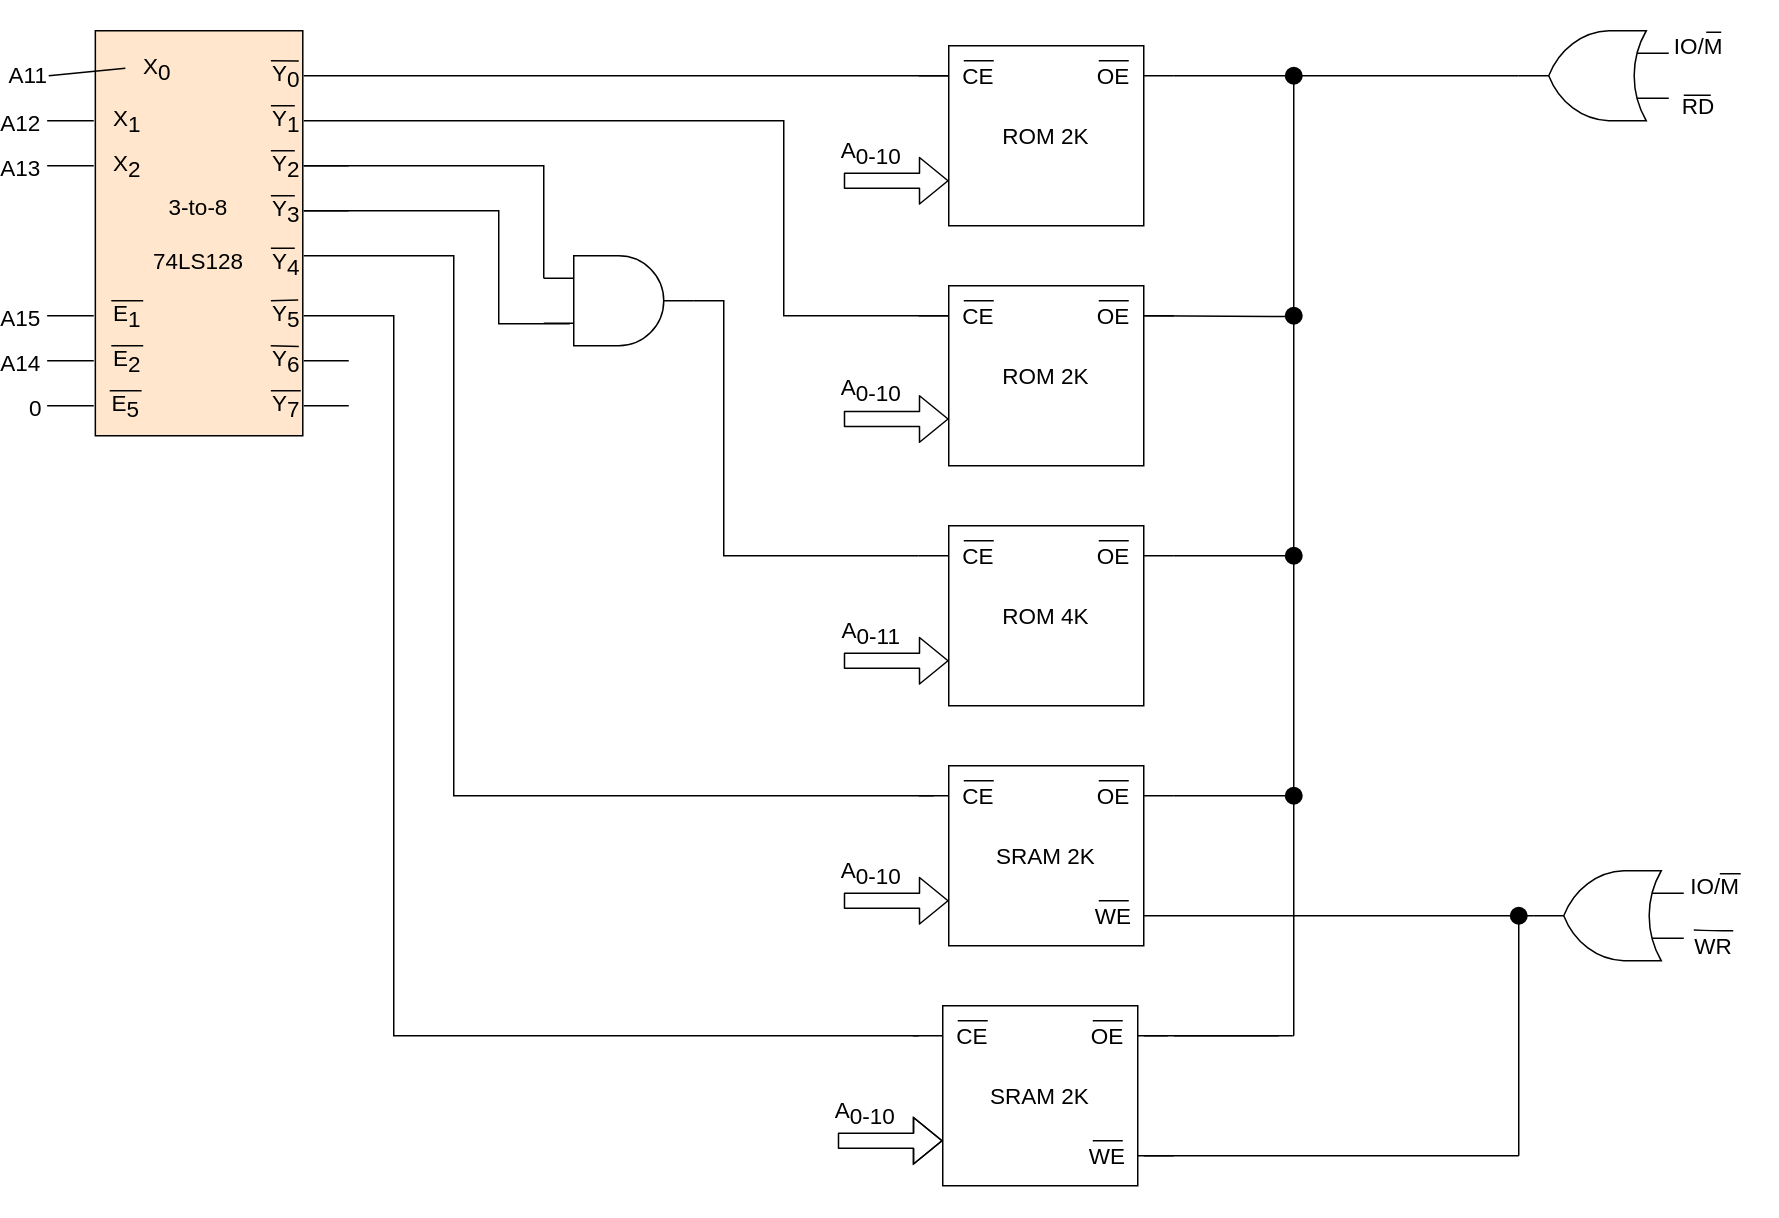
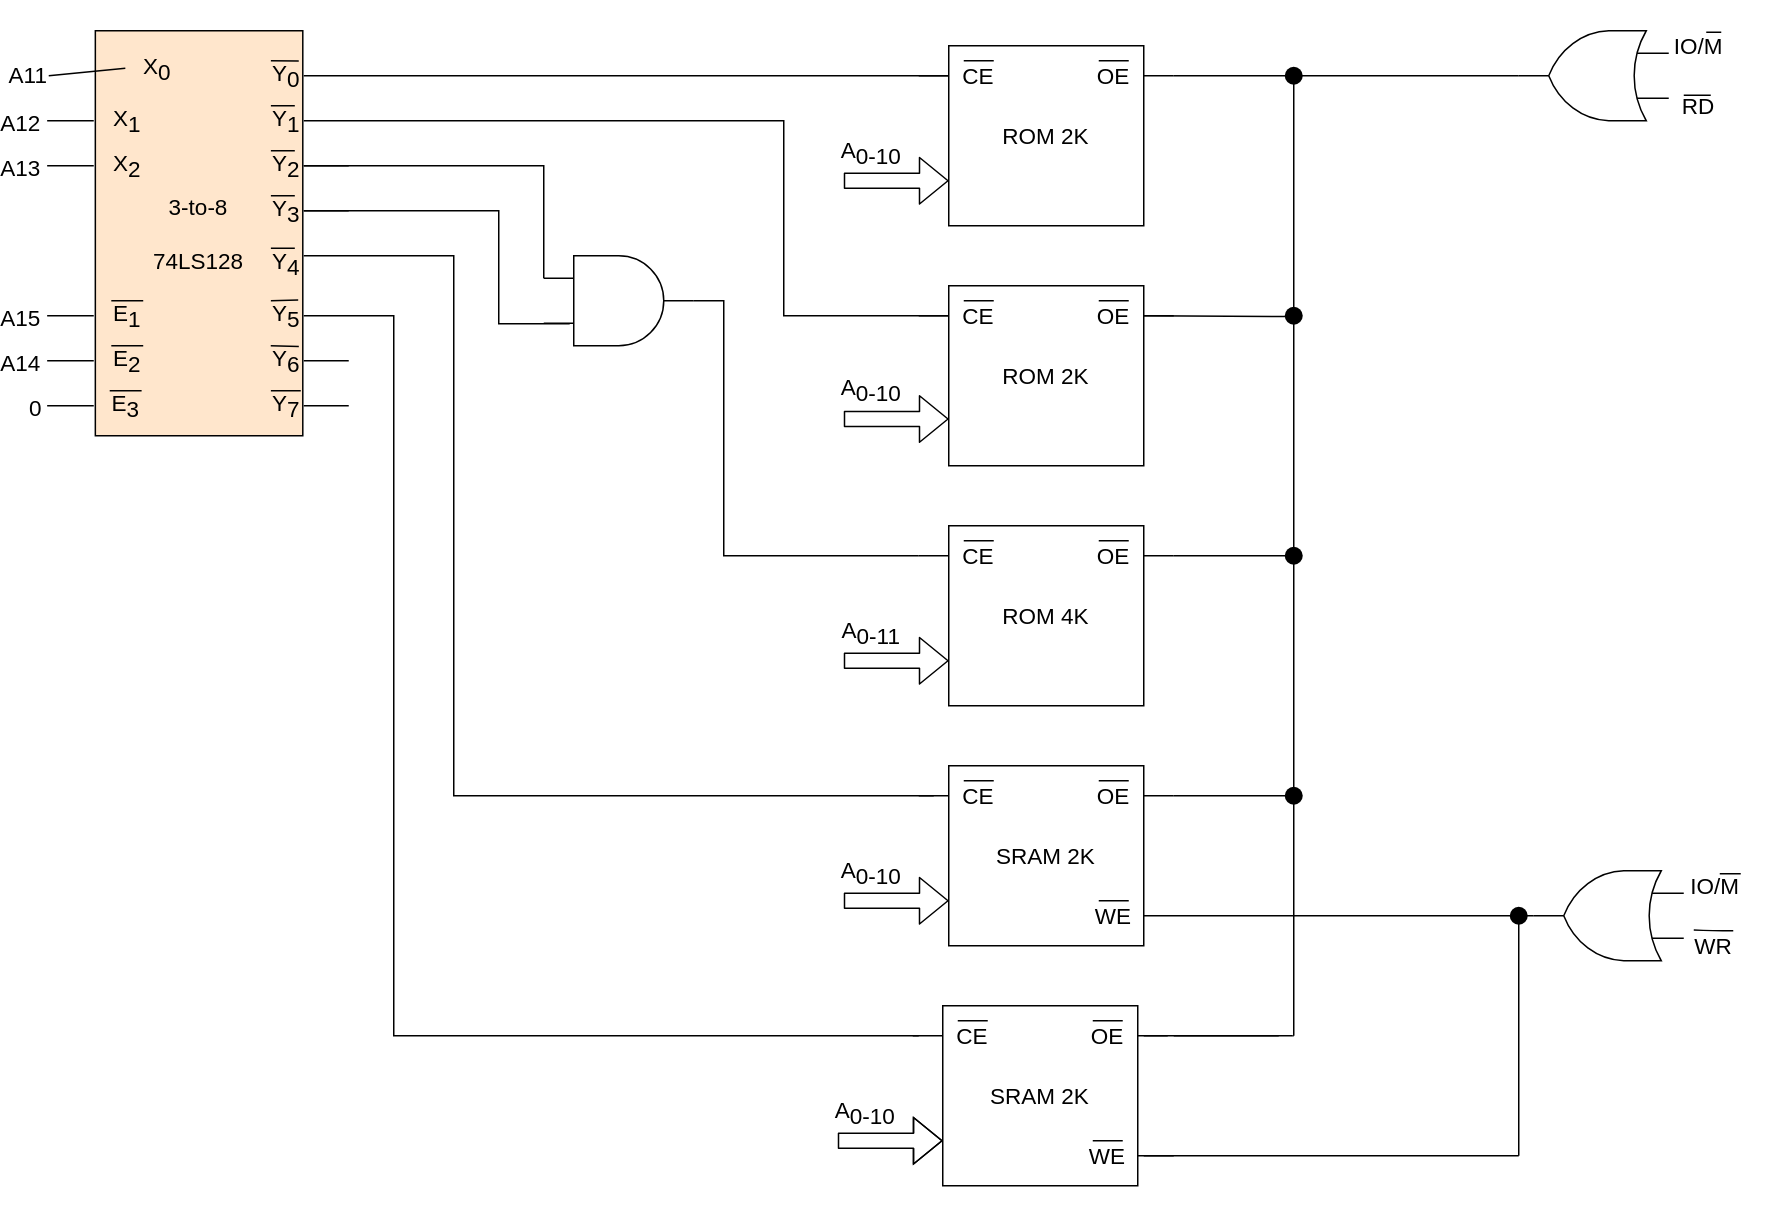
(126, 406) -> (126, 406)
